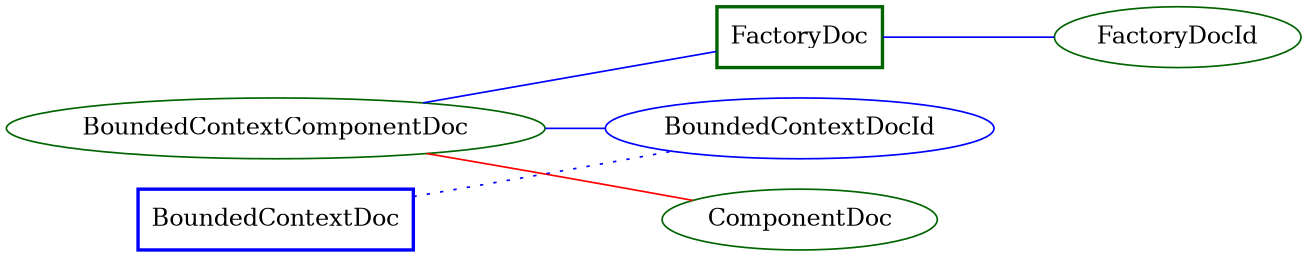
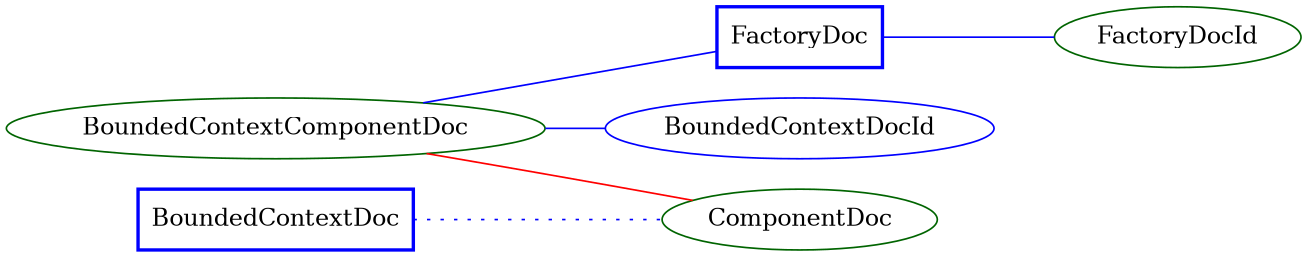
(800, 37) -> (800, 37)
(510, 180) -> (538, 220)
